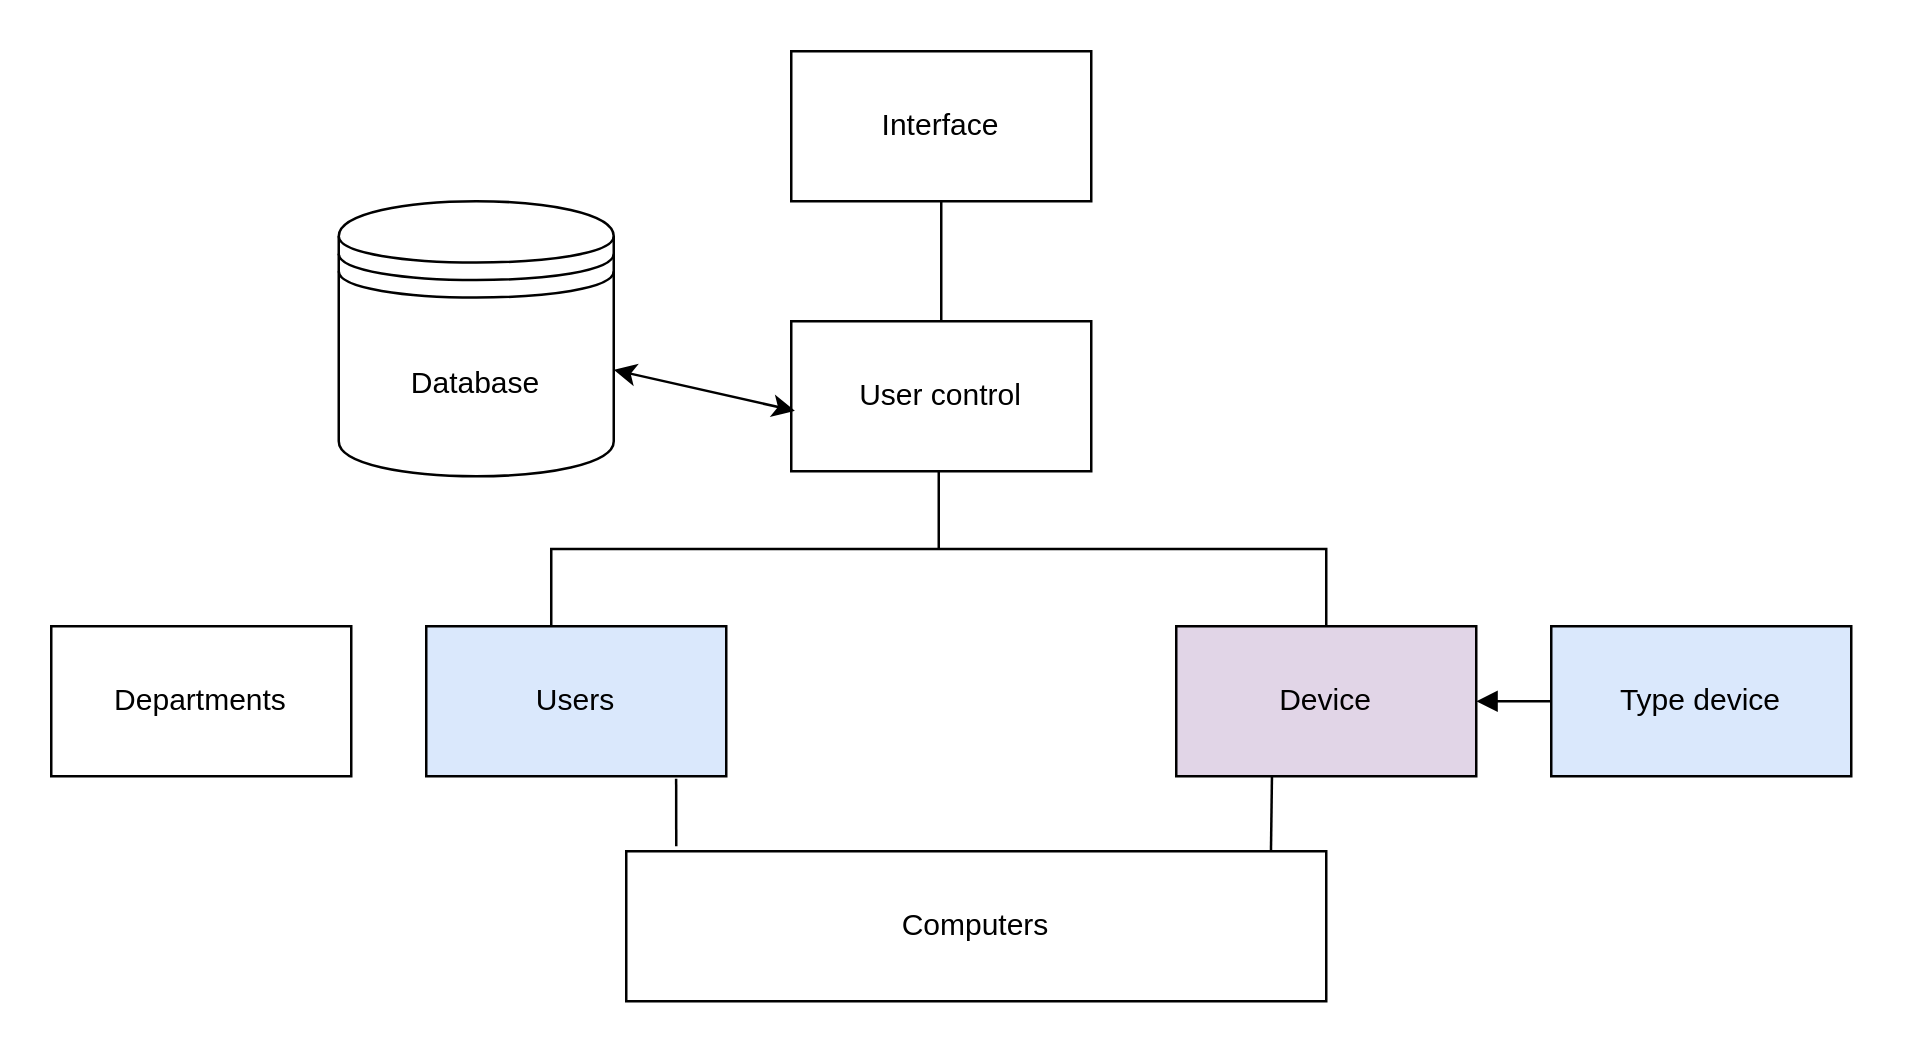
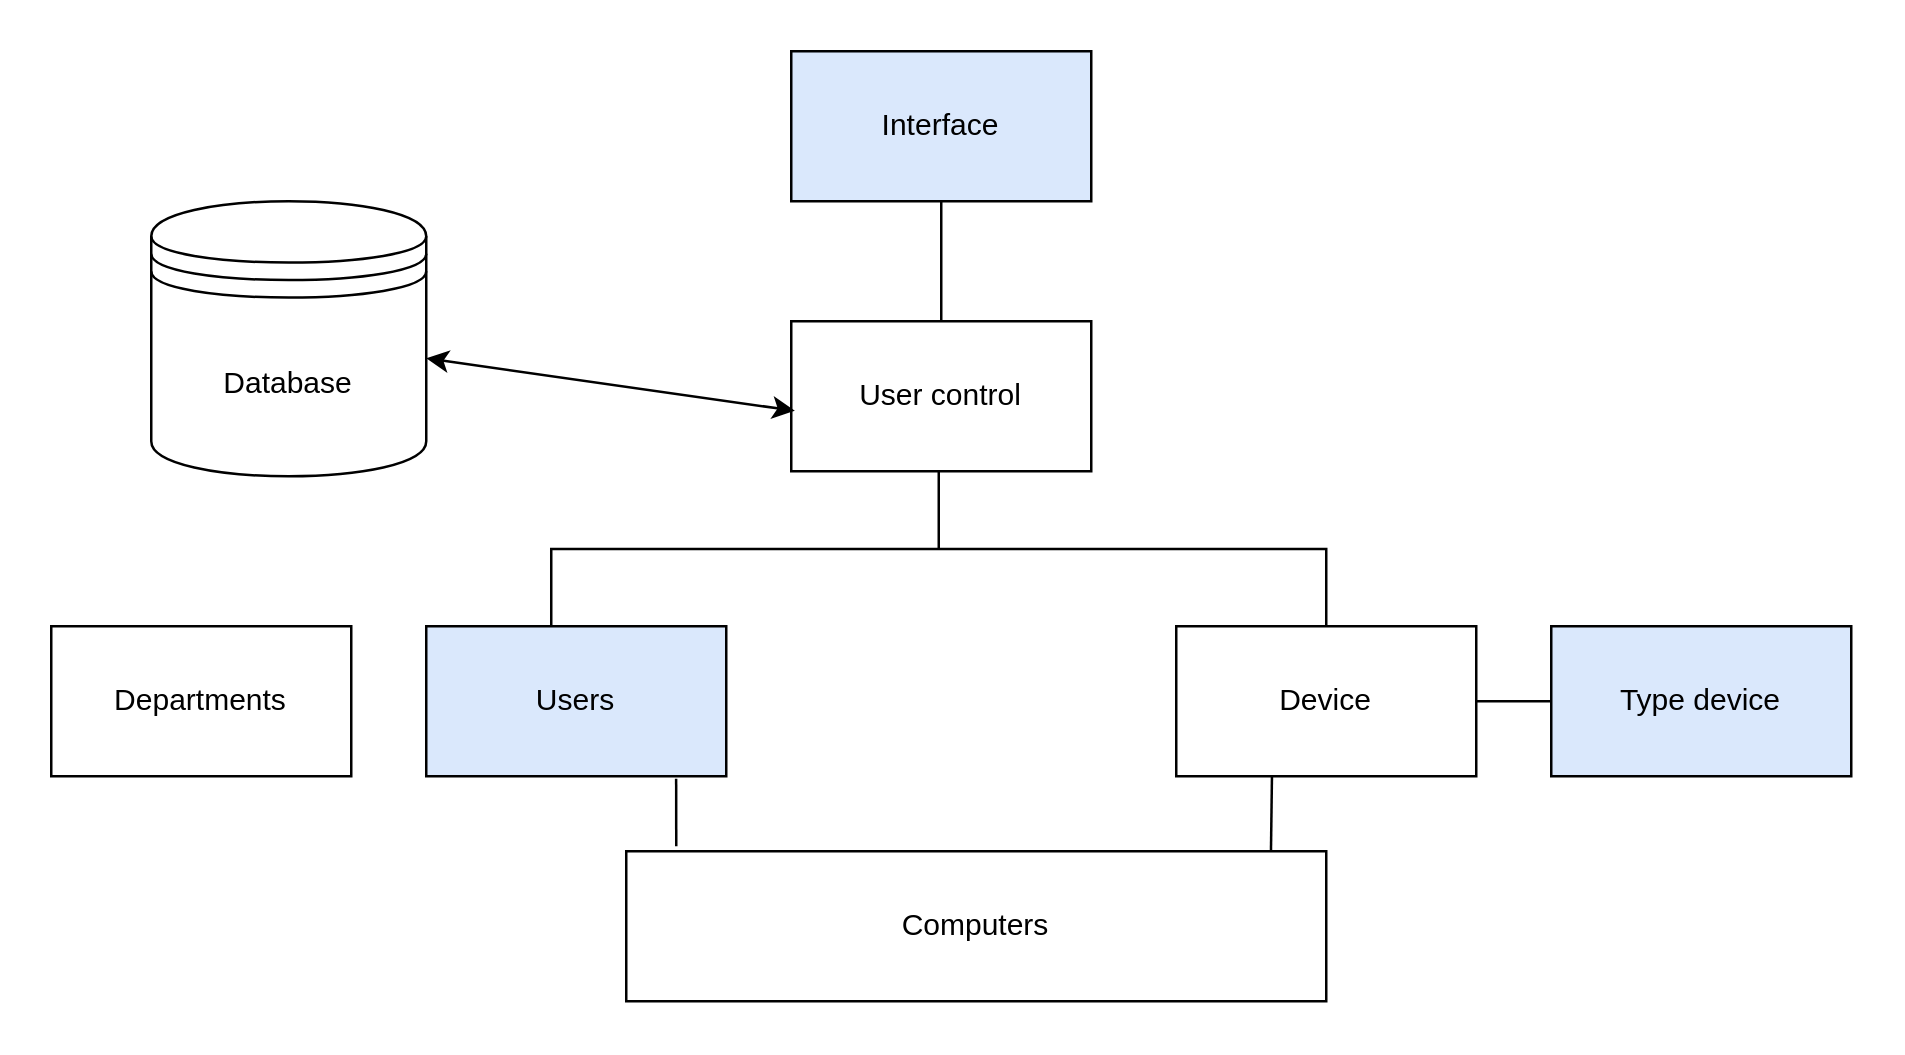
(941, 126) -> (941, 126)
(476, 339) -> (289, 339)
(1326, 701) -> (1326, 701)
(1498, 701) -> (1489, 701)
